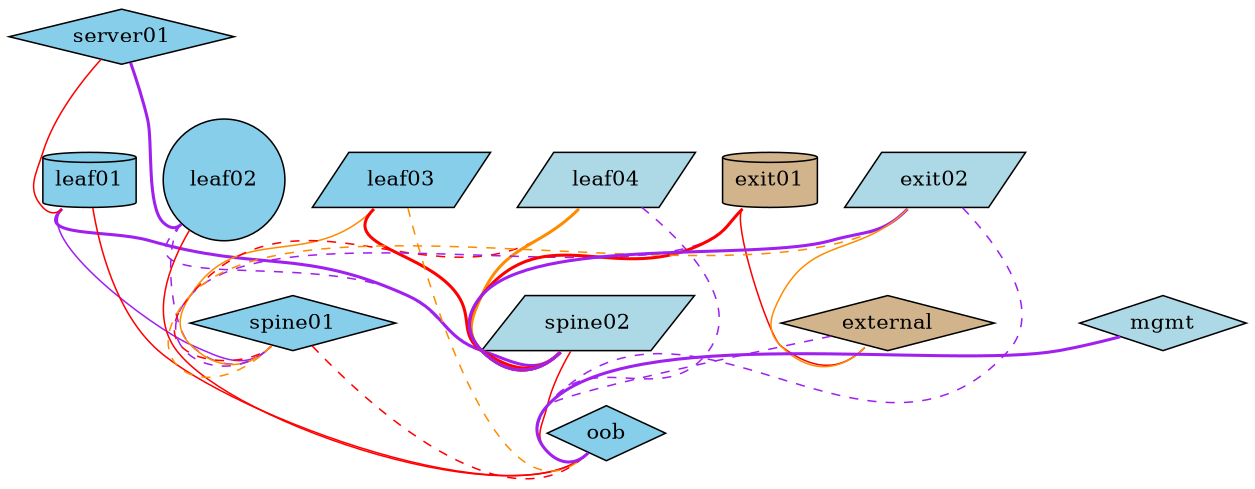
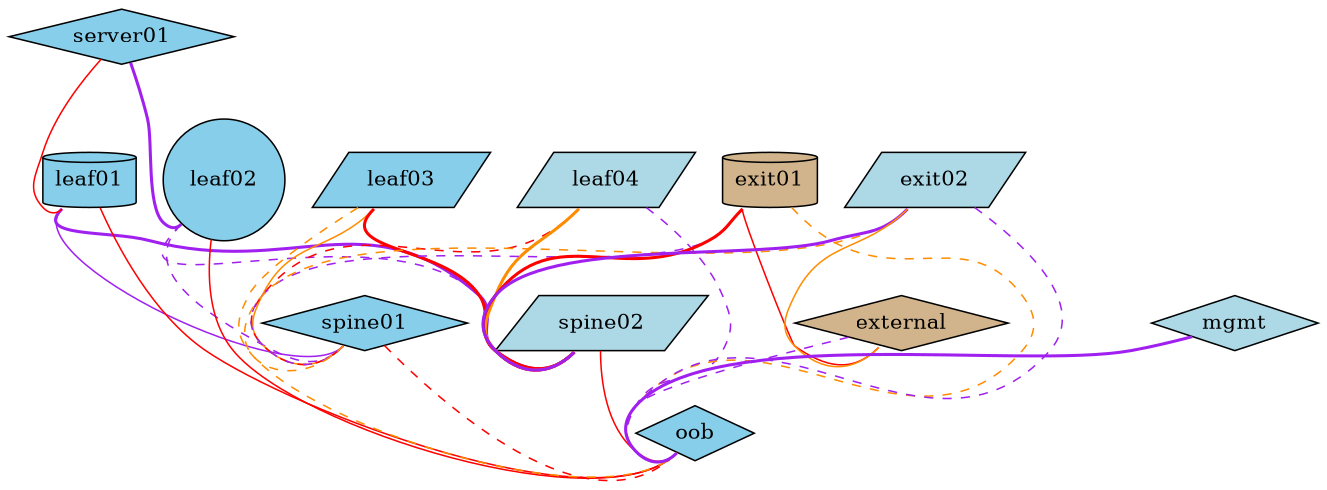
none -> (995, 372)
